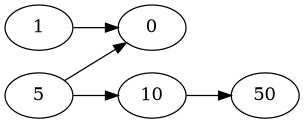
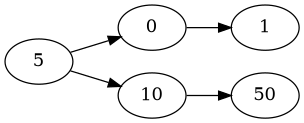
(89, 28) -> (203, 28)
